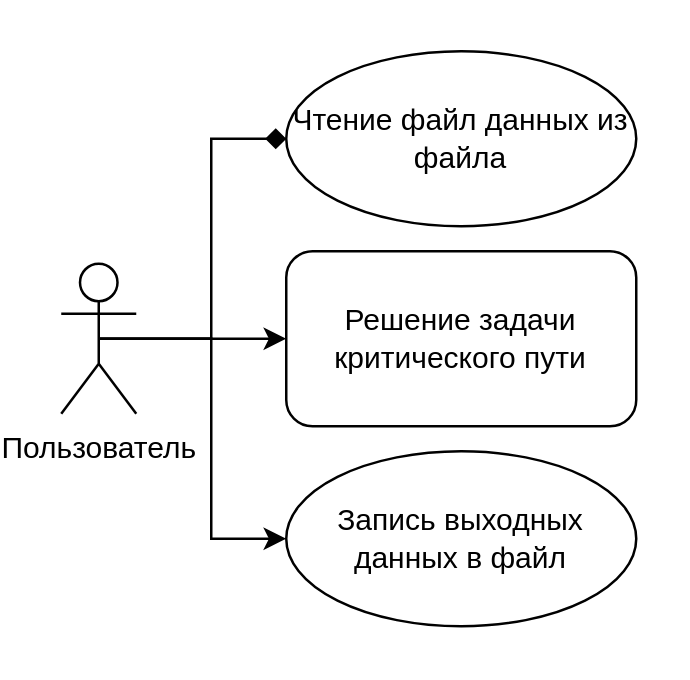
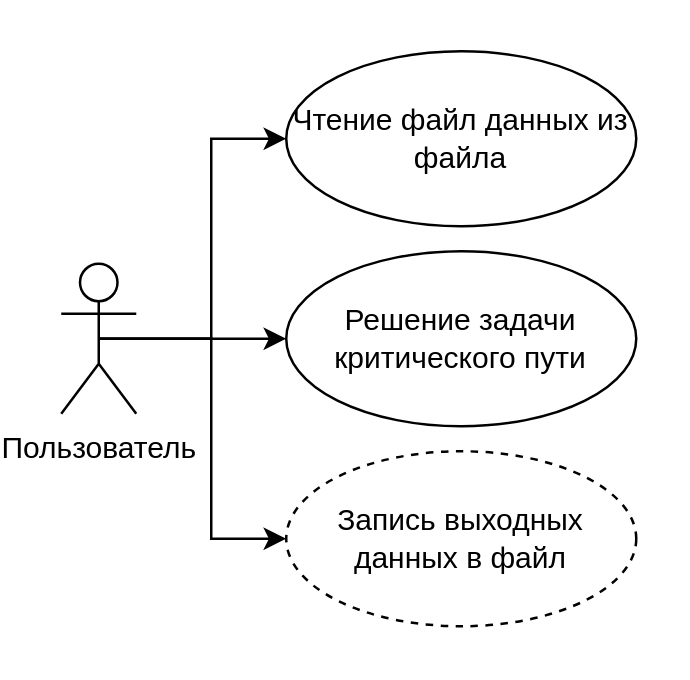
(266, 139) -> (267, 139)
(461, 339) -> (461, 339)
(461, 539) -> (461, 539)
